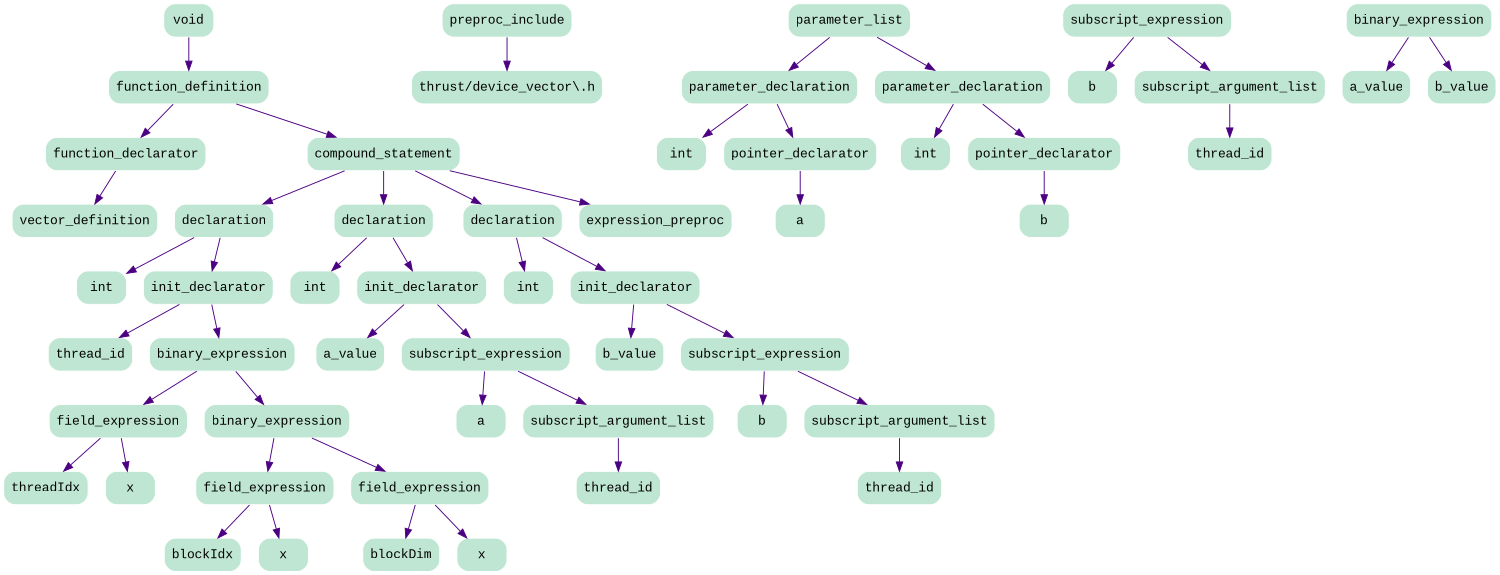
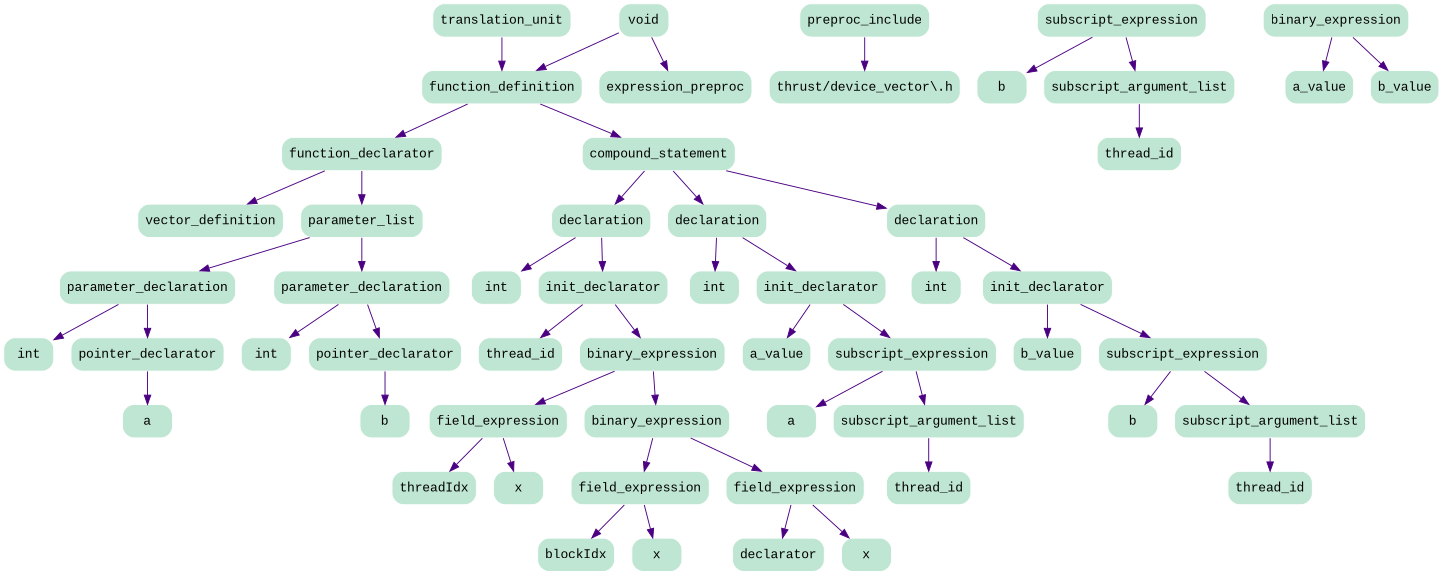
none -> (502, 20)
none -> (362, 183)
(515, 186) -> (658, 50)
(401, 555) -> (778, 555)
